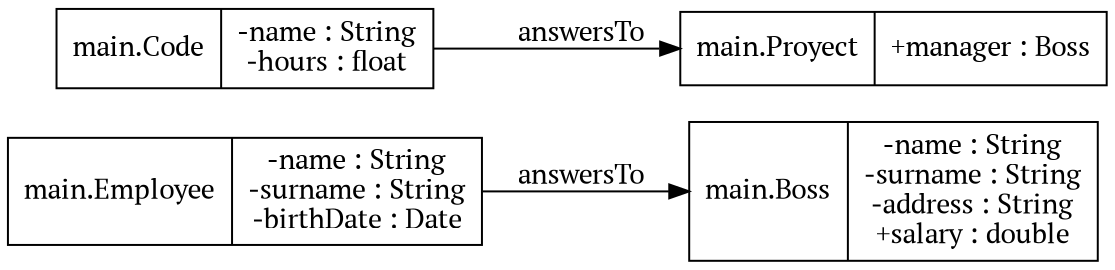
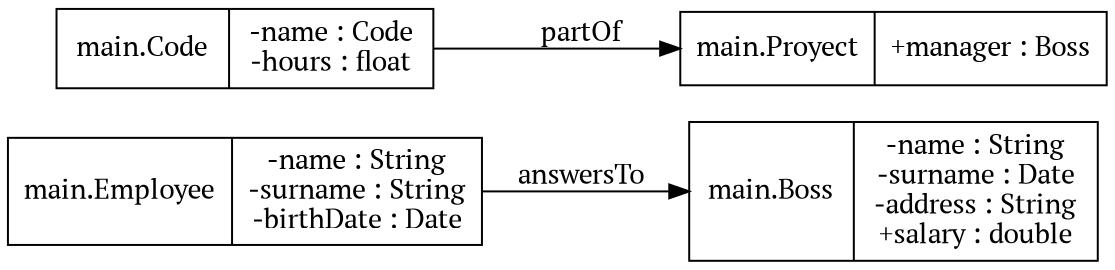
(327, 33) -> (331, 33)
(581, 34) -> (581, 34)
(973, 176) -> (976, 176)
